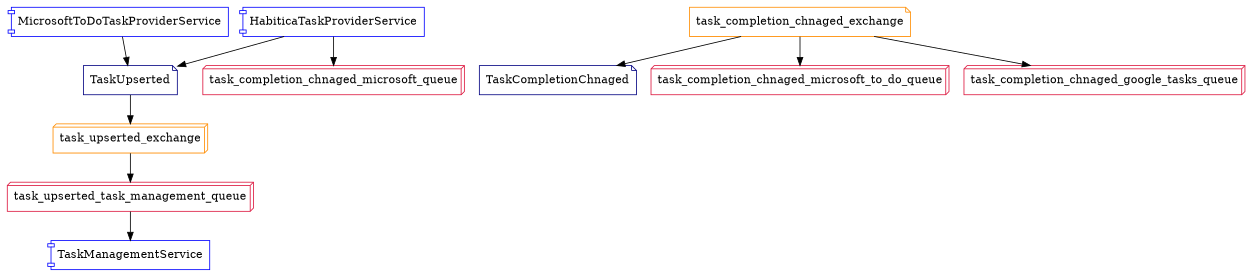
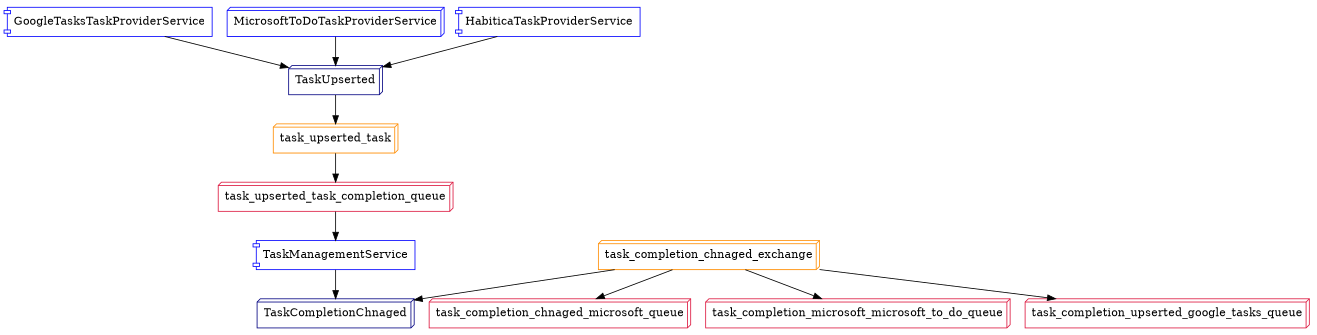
none -> (110, 22)
(120, 22) -> (336, 22)
(800, 22) -> (709, 255)
(334, 47) -> (638, 283)
(130, 80) -> (336, 80)
(558, 80) -> (336, 313)
(800, 80) -> (858, 313)
(1104, 80) -> (1167, 313)
(130, 138) -> (336, 138)
(130, 197) -> (336, 197)
none -> (336, 280)
